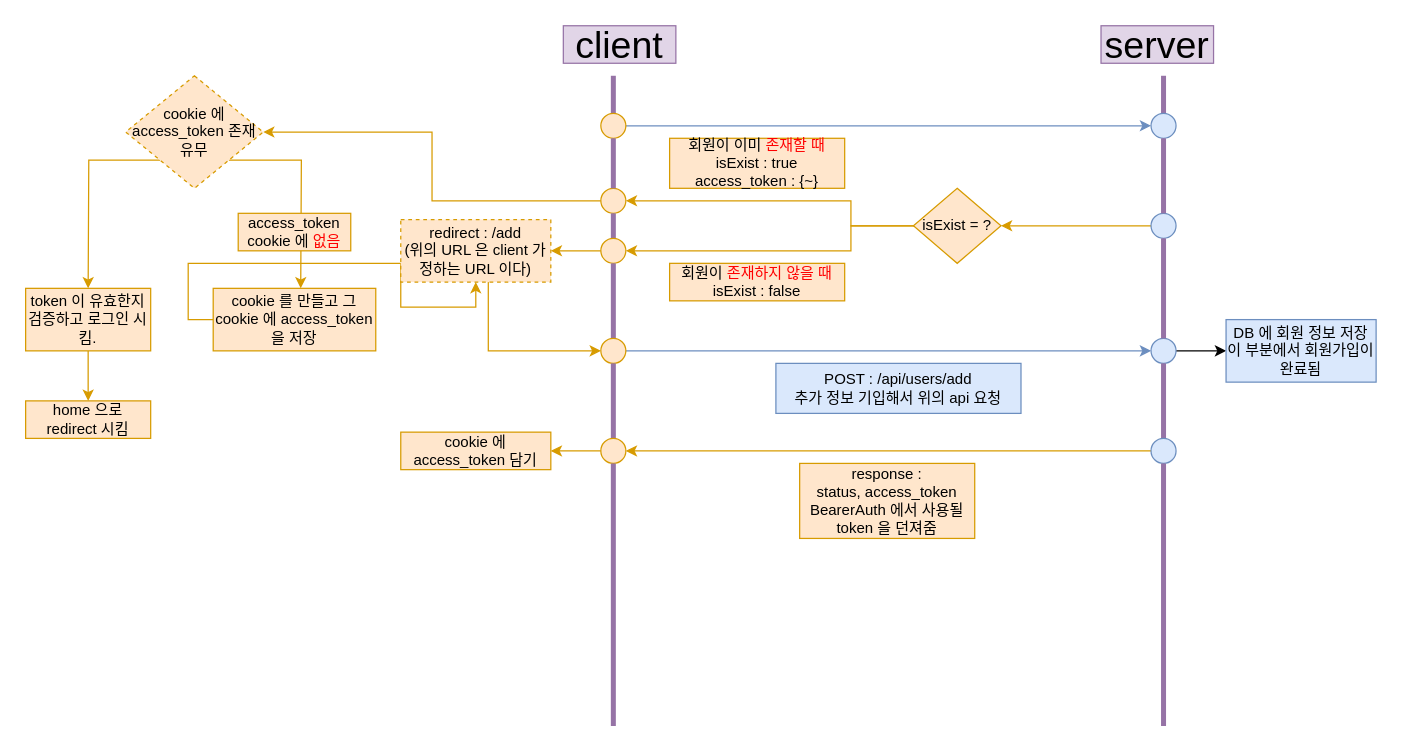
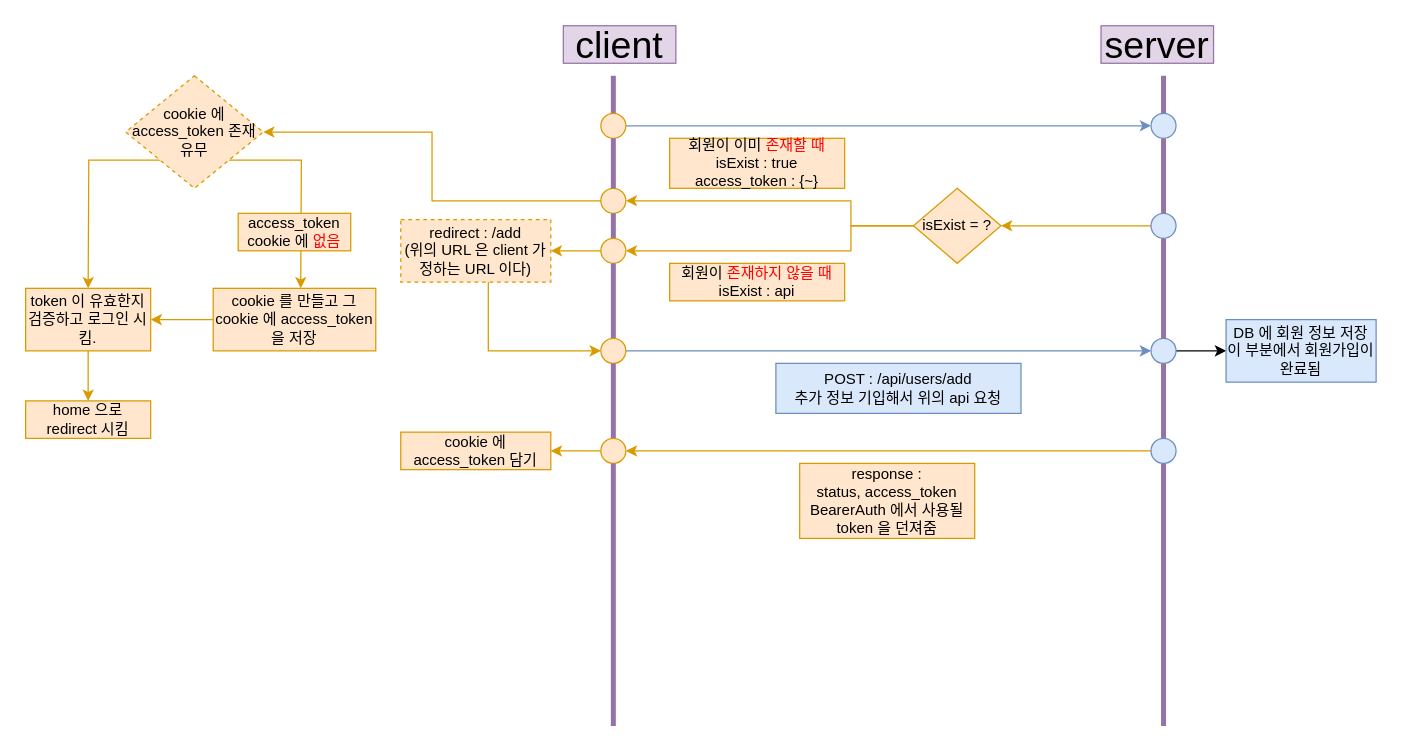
(332, 263) -> (175, 319)
(757, 282) -> (757, 282)
